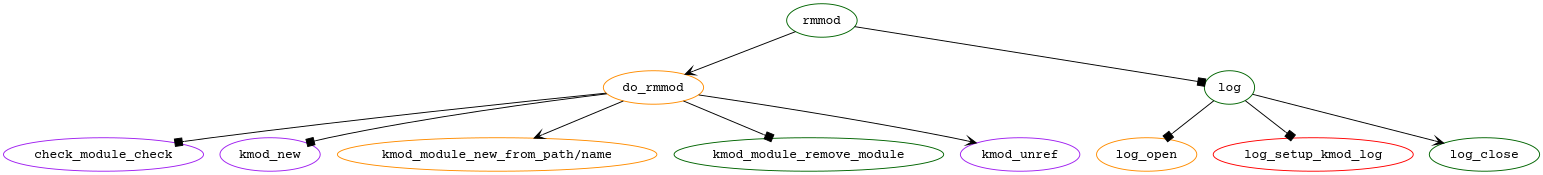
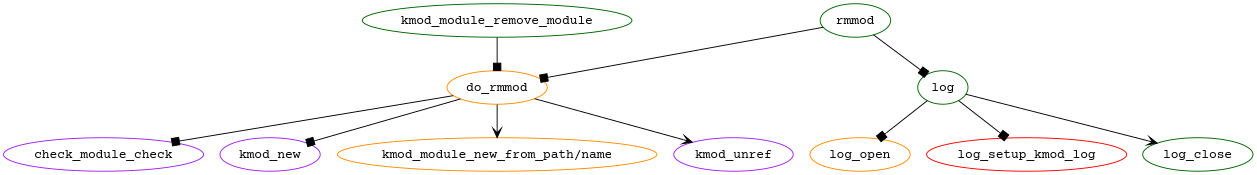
(745, 51) -> (686, 52)
(724, 118) -> (497, 49)
